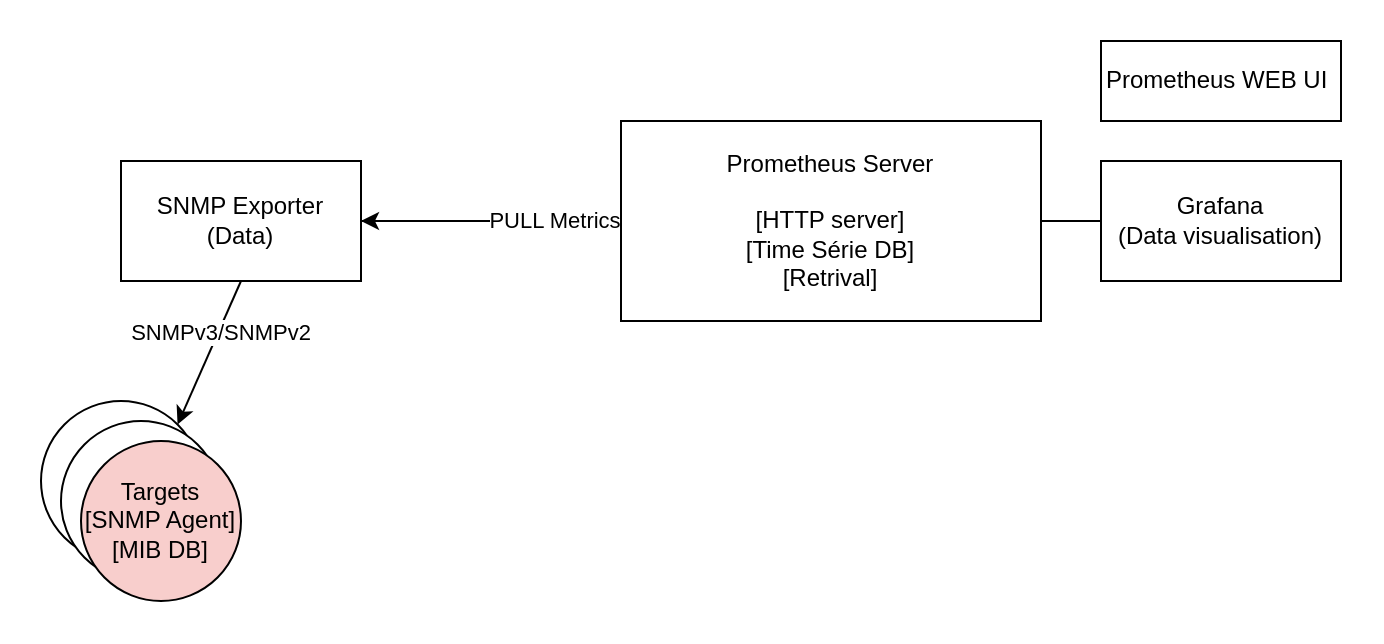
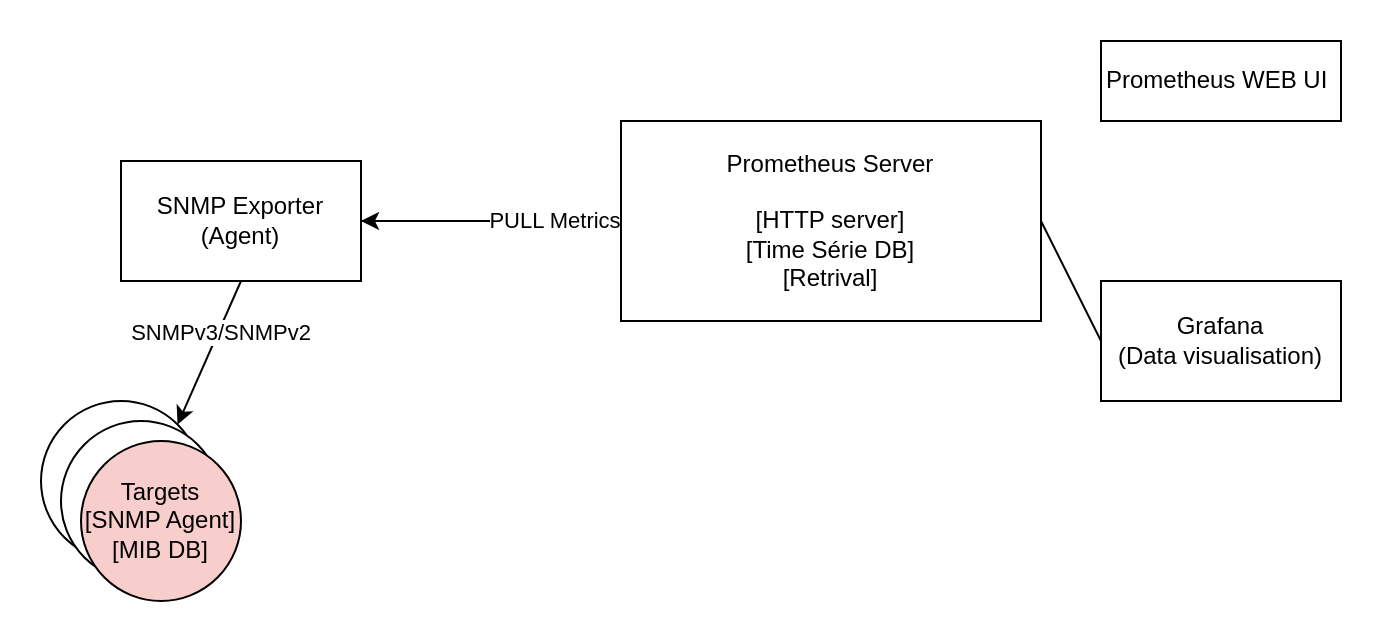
(241, 221) -> (241, 221)
(1221, 221) -> (1221, 341)
